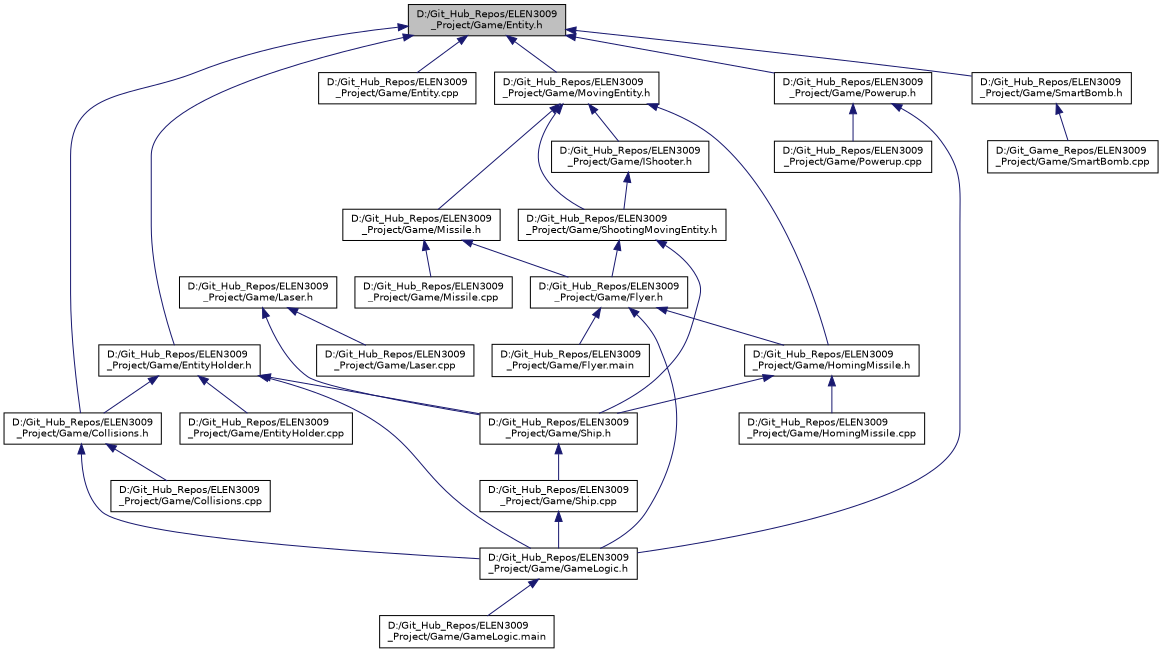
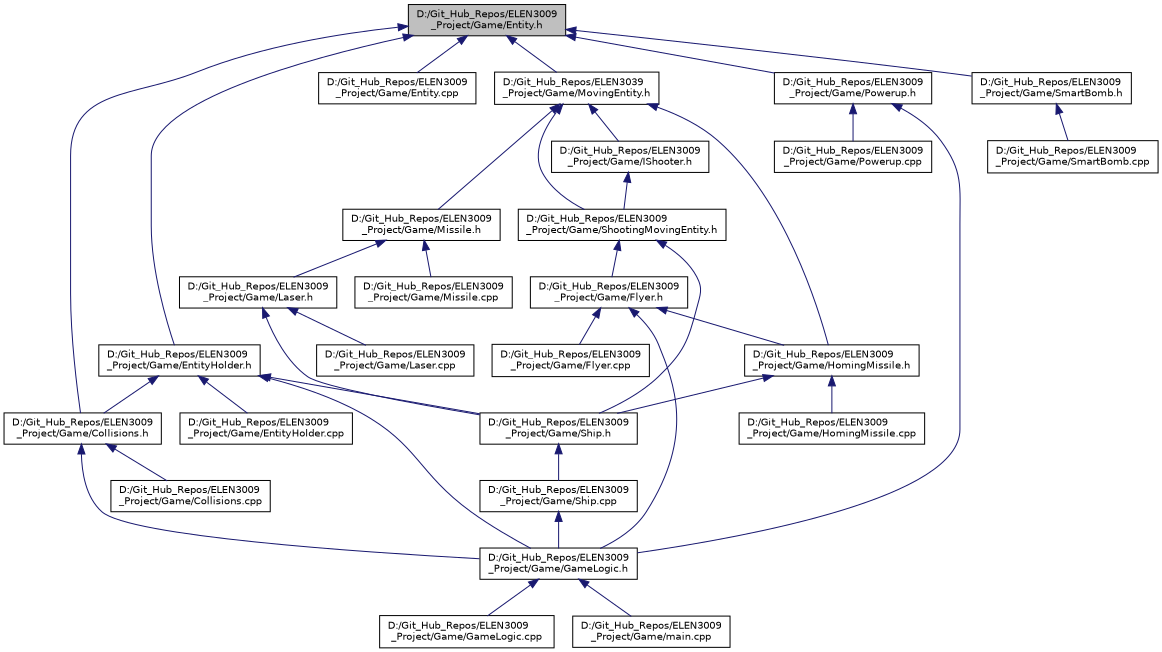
(577, 88) -> (577, 88)
(1073, 157) -> (1073, 157)
(520, 260) -> (335, 261)
(571, 360) -> (571, 360)
(467, 632) -> (467, 632)
none -> (651, 632)
